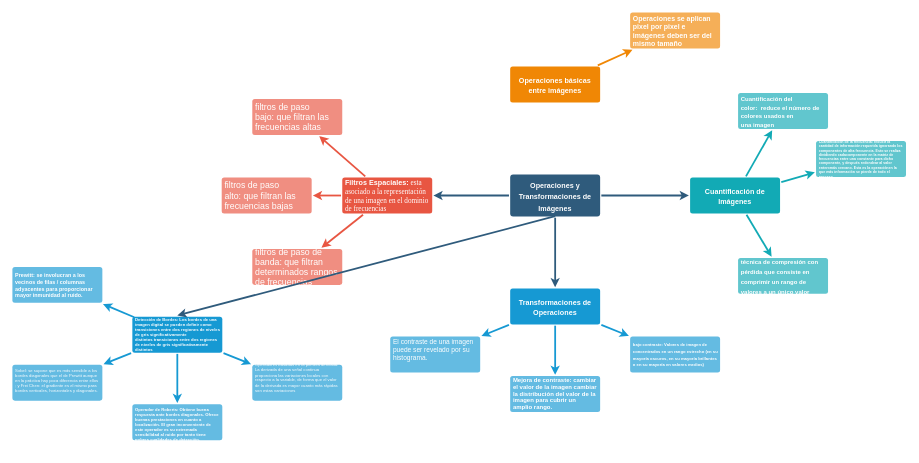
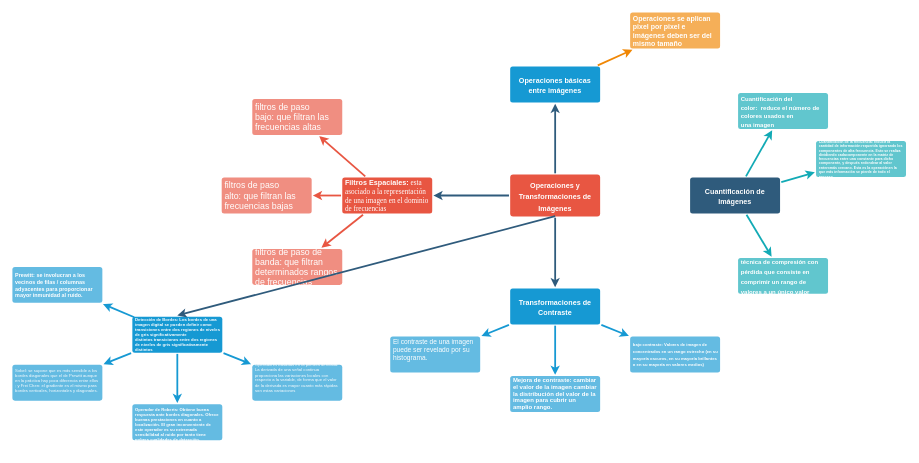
(555, 85) -> (555, 85)
(555, 196) -> (555, 196)
(642, 196) -> (555, 142)
(735, 196) -> (735, 196)
(555, 307) -> (555, 307)
